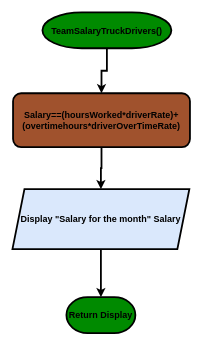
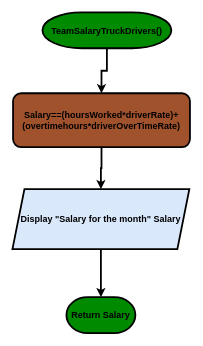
(101, 315) -> (101, 315)
